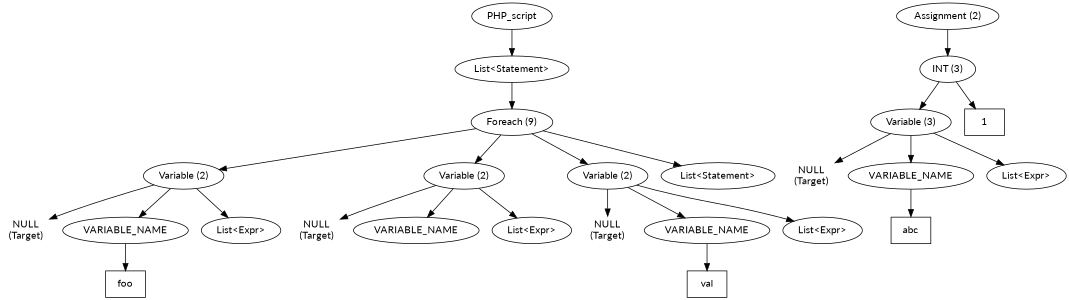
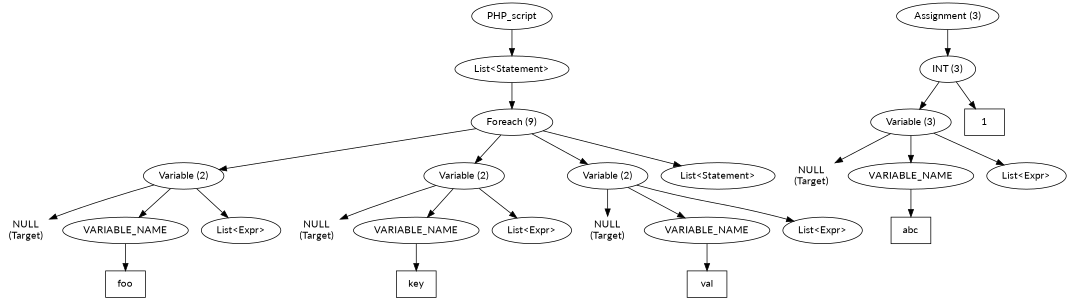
(948, 16) -> (948, 16)
none -> (416, 284)
